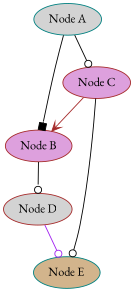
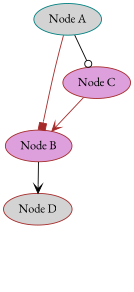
(53, 78) -> (53, 78)
(38, 173) -> (38, 173)
(67, 273) -> none
